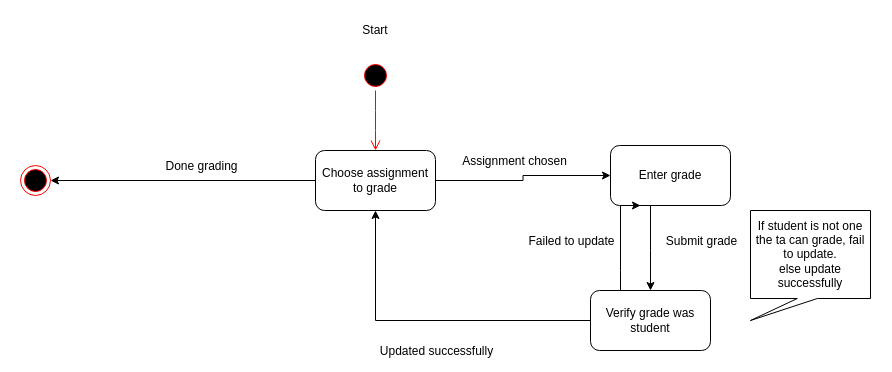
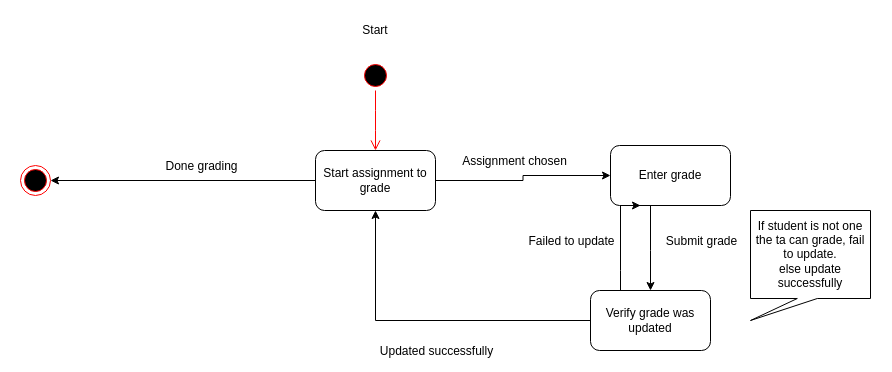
(376, 181) -> (376, 181)
(651, 321) -> (651, 321)
